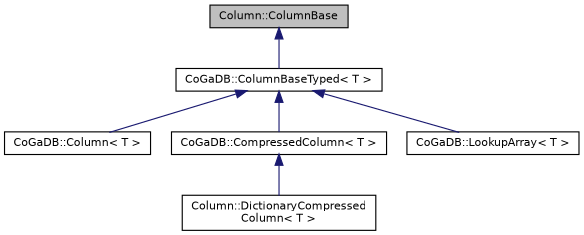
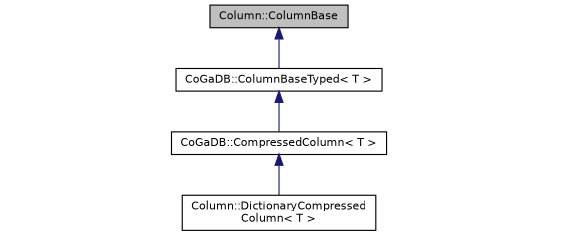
(78, 143) -> none
(493, 143) -> none
